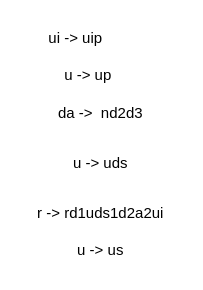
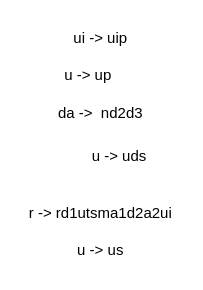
(76, 38) -> (101, 38)
(101, 163) -> (119, 157)
(101, 213) -> (101, 213)
